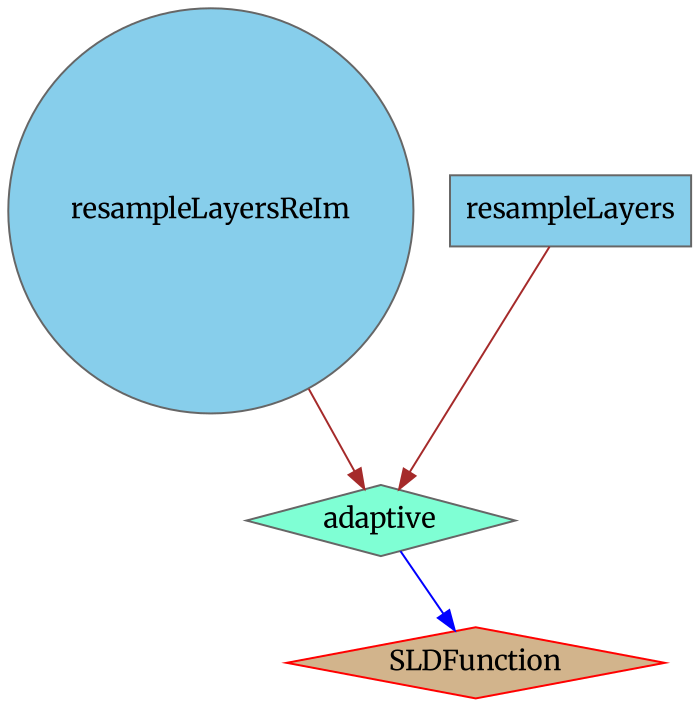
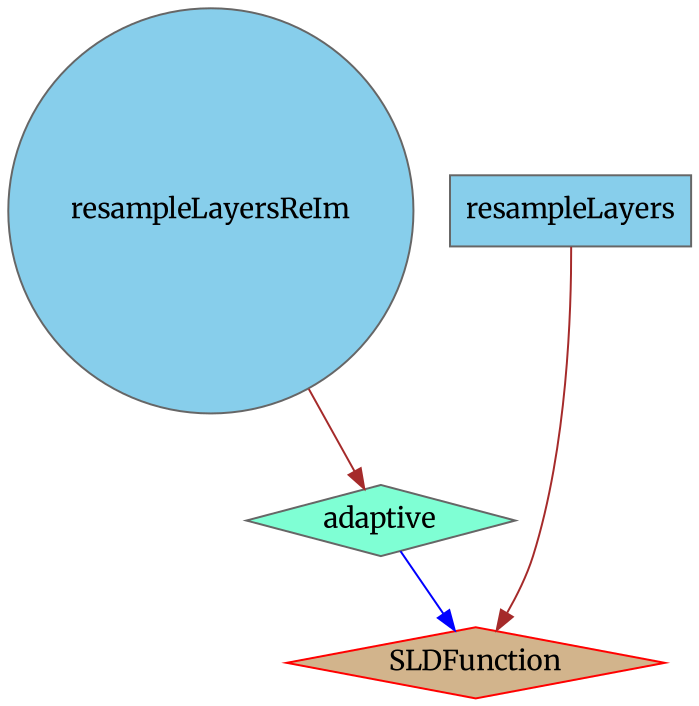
(480, 359) -> (559, 434)
